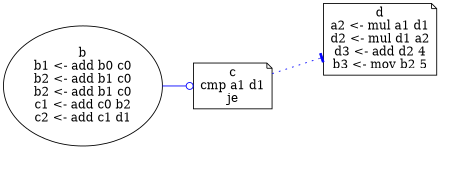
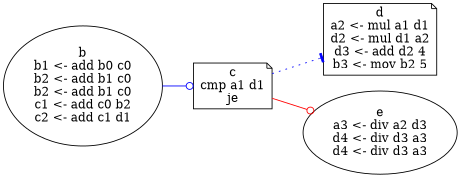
none -> (380, 133)
